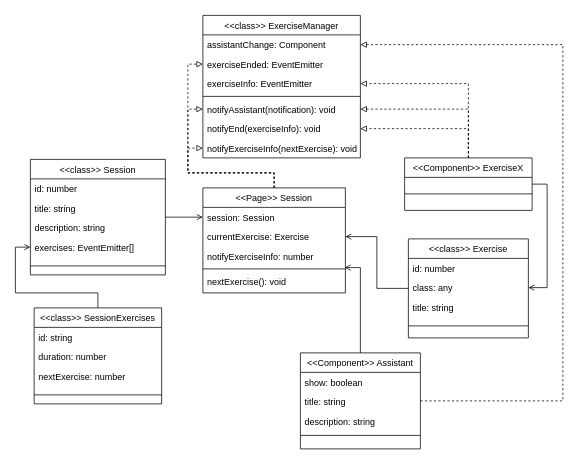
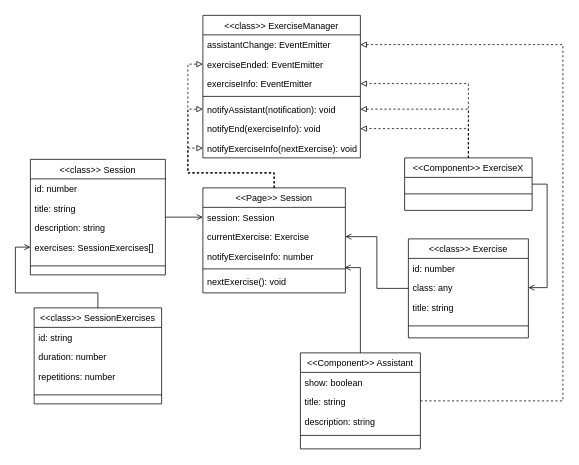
(269, 45) -> (275, 45)
(93, 248) -> (102, 248)
(85, 377) -> (81, 377)
